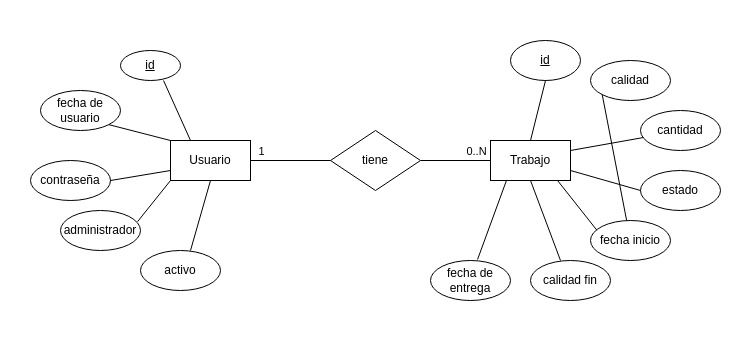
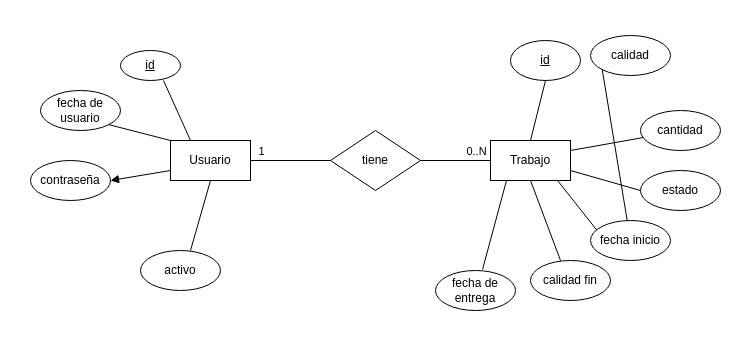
(631, 81) -> (631, 56)
(116, 180) -> (120, 179)
(154, 201) -> none
(101, 231) -> none
(471, 281) -> (476, 291)
